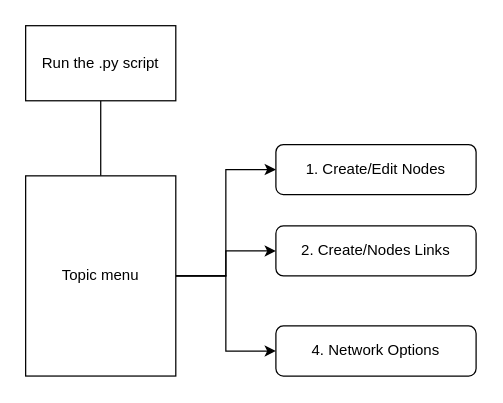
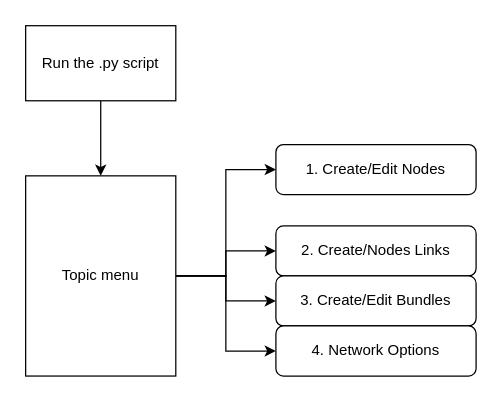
(101, 169) -> (101, 166)
none -> (248, 301)
none -> (376, 301)
